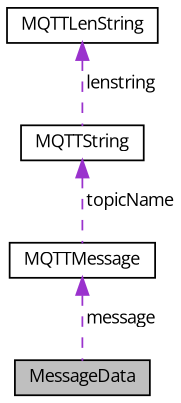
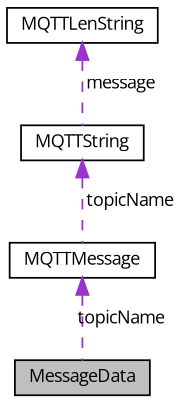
(119, 84) -> (119, 84)
(119, 319) -> (119, 319)
